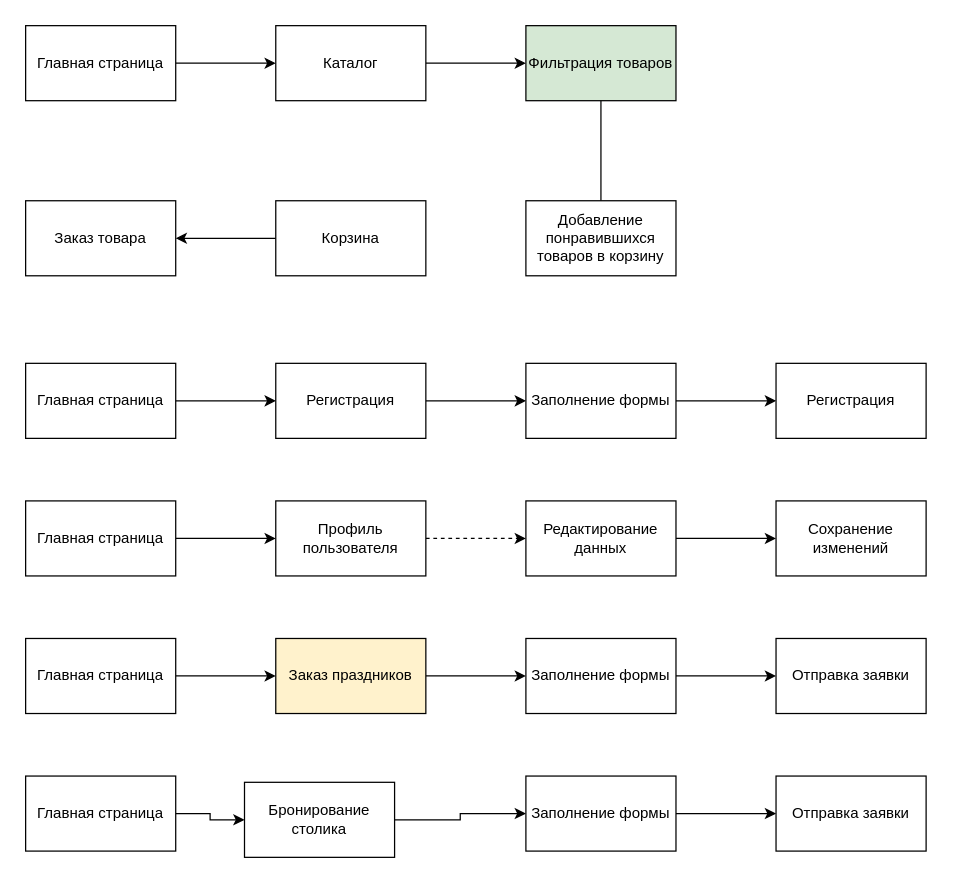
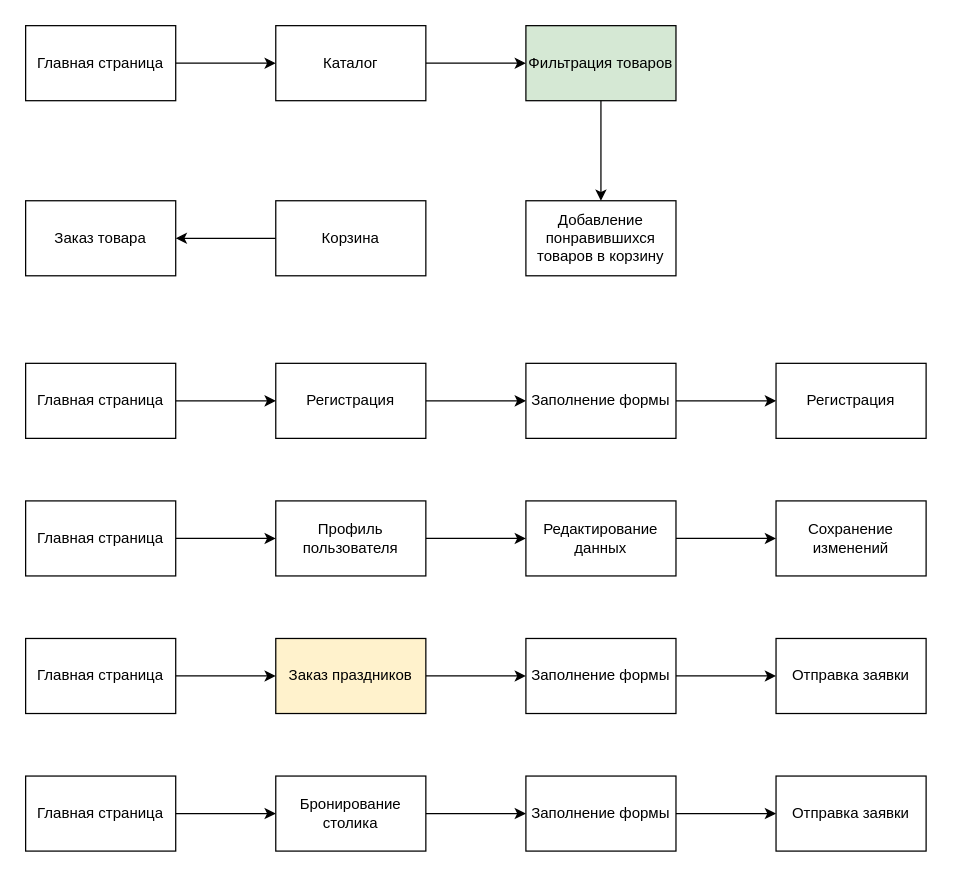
(601, 194) -> (601, 191)
(472, 538) -> (472, 538)
(319, 819) -> (351, 813)
